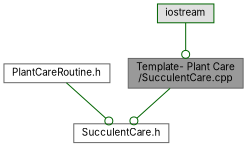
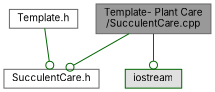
(186, 37) -> (153, 47)
(57, 73) -> (44, 19)
